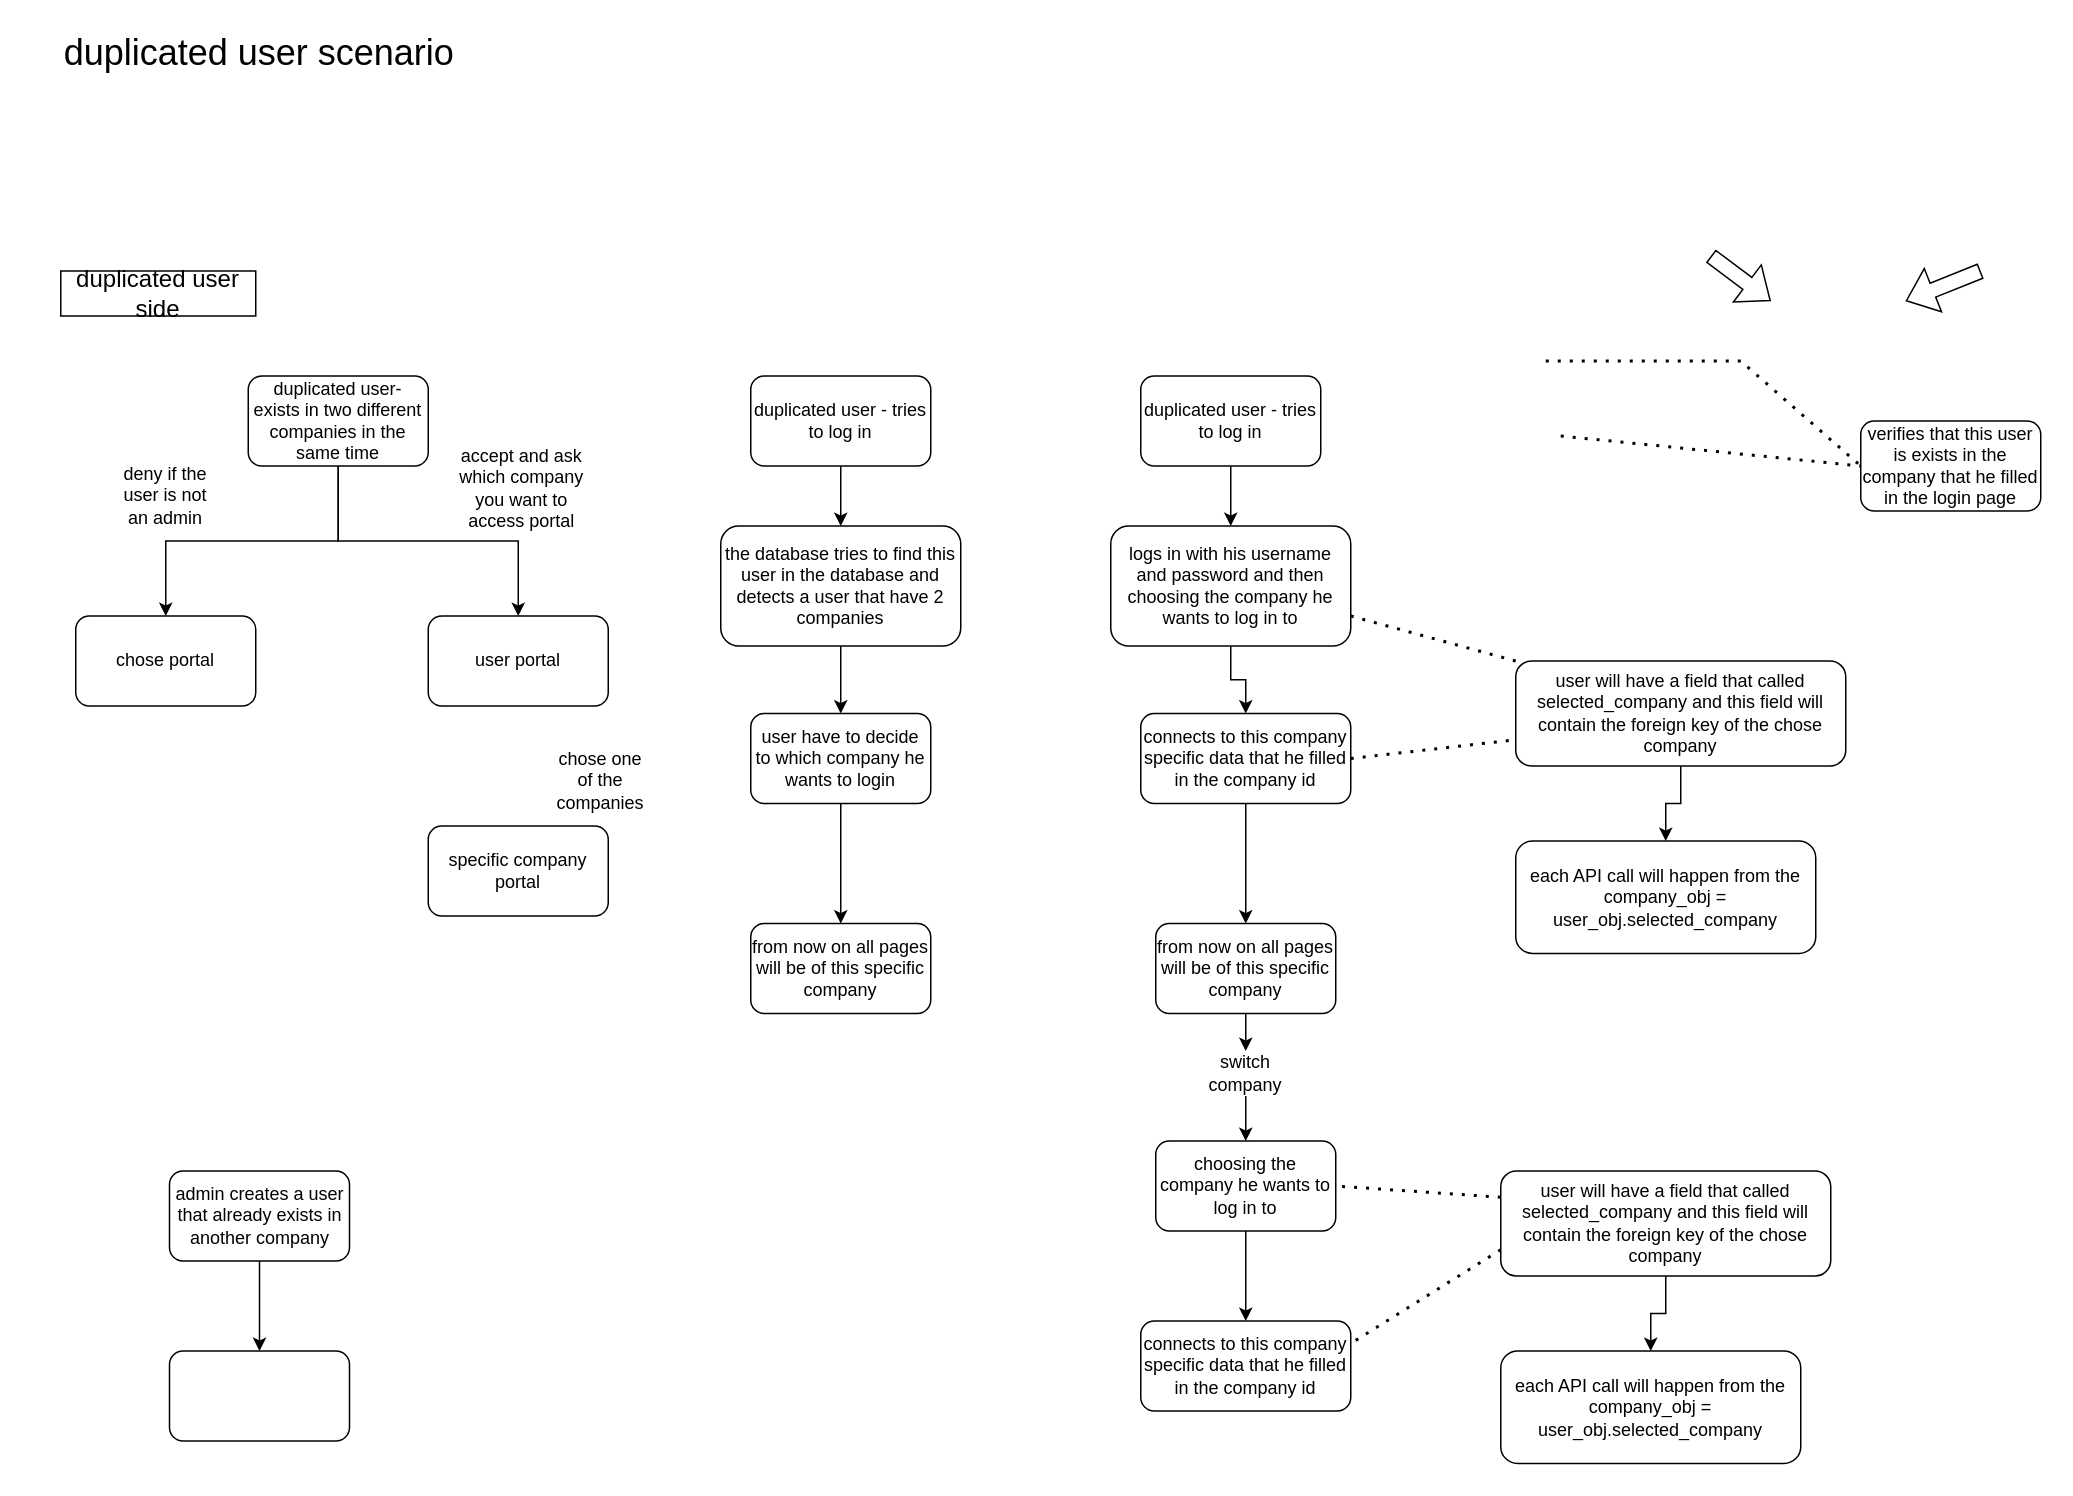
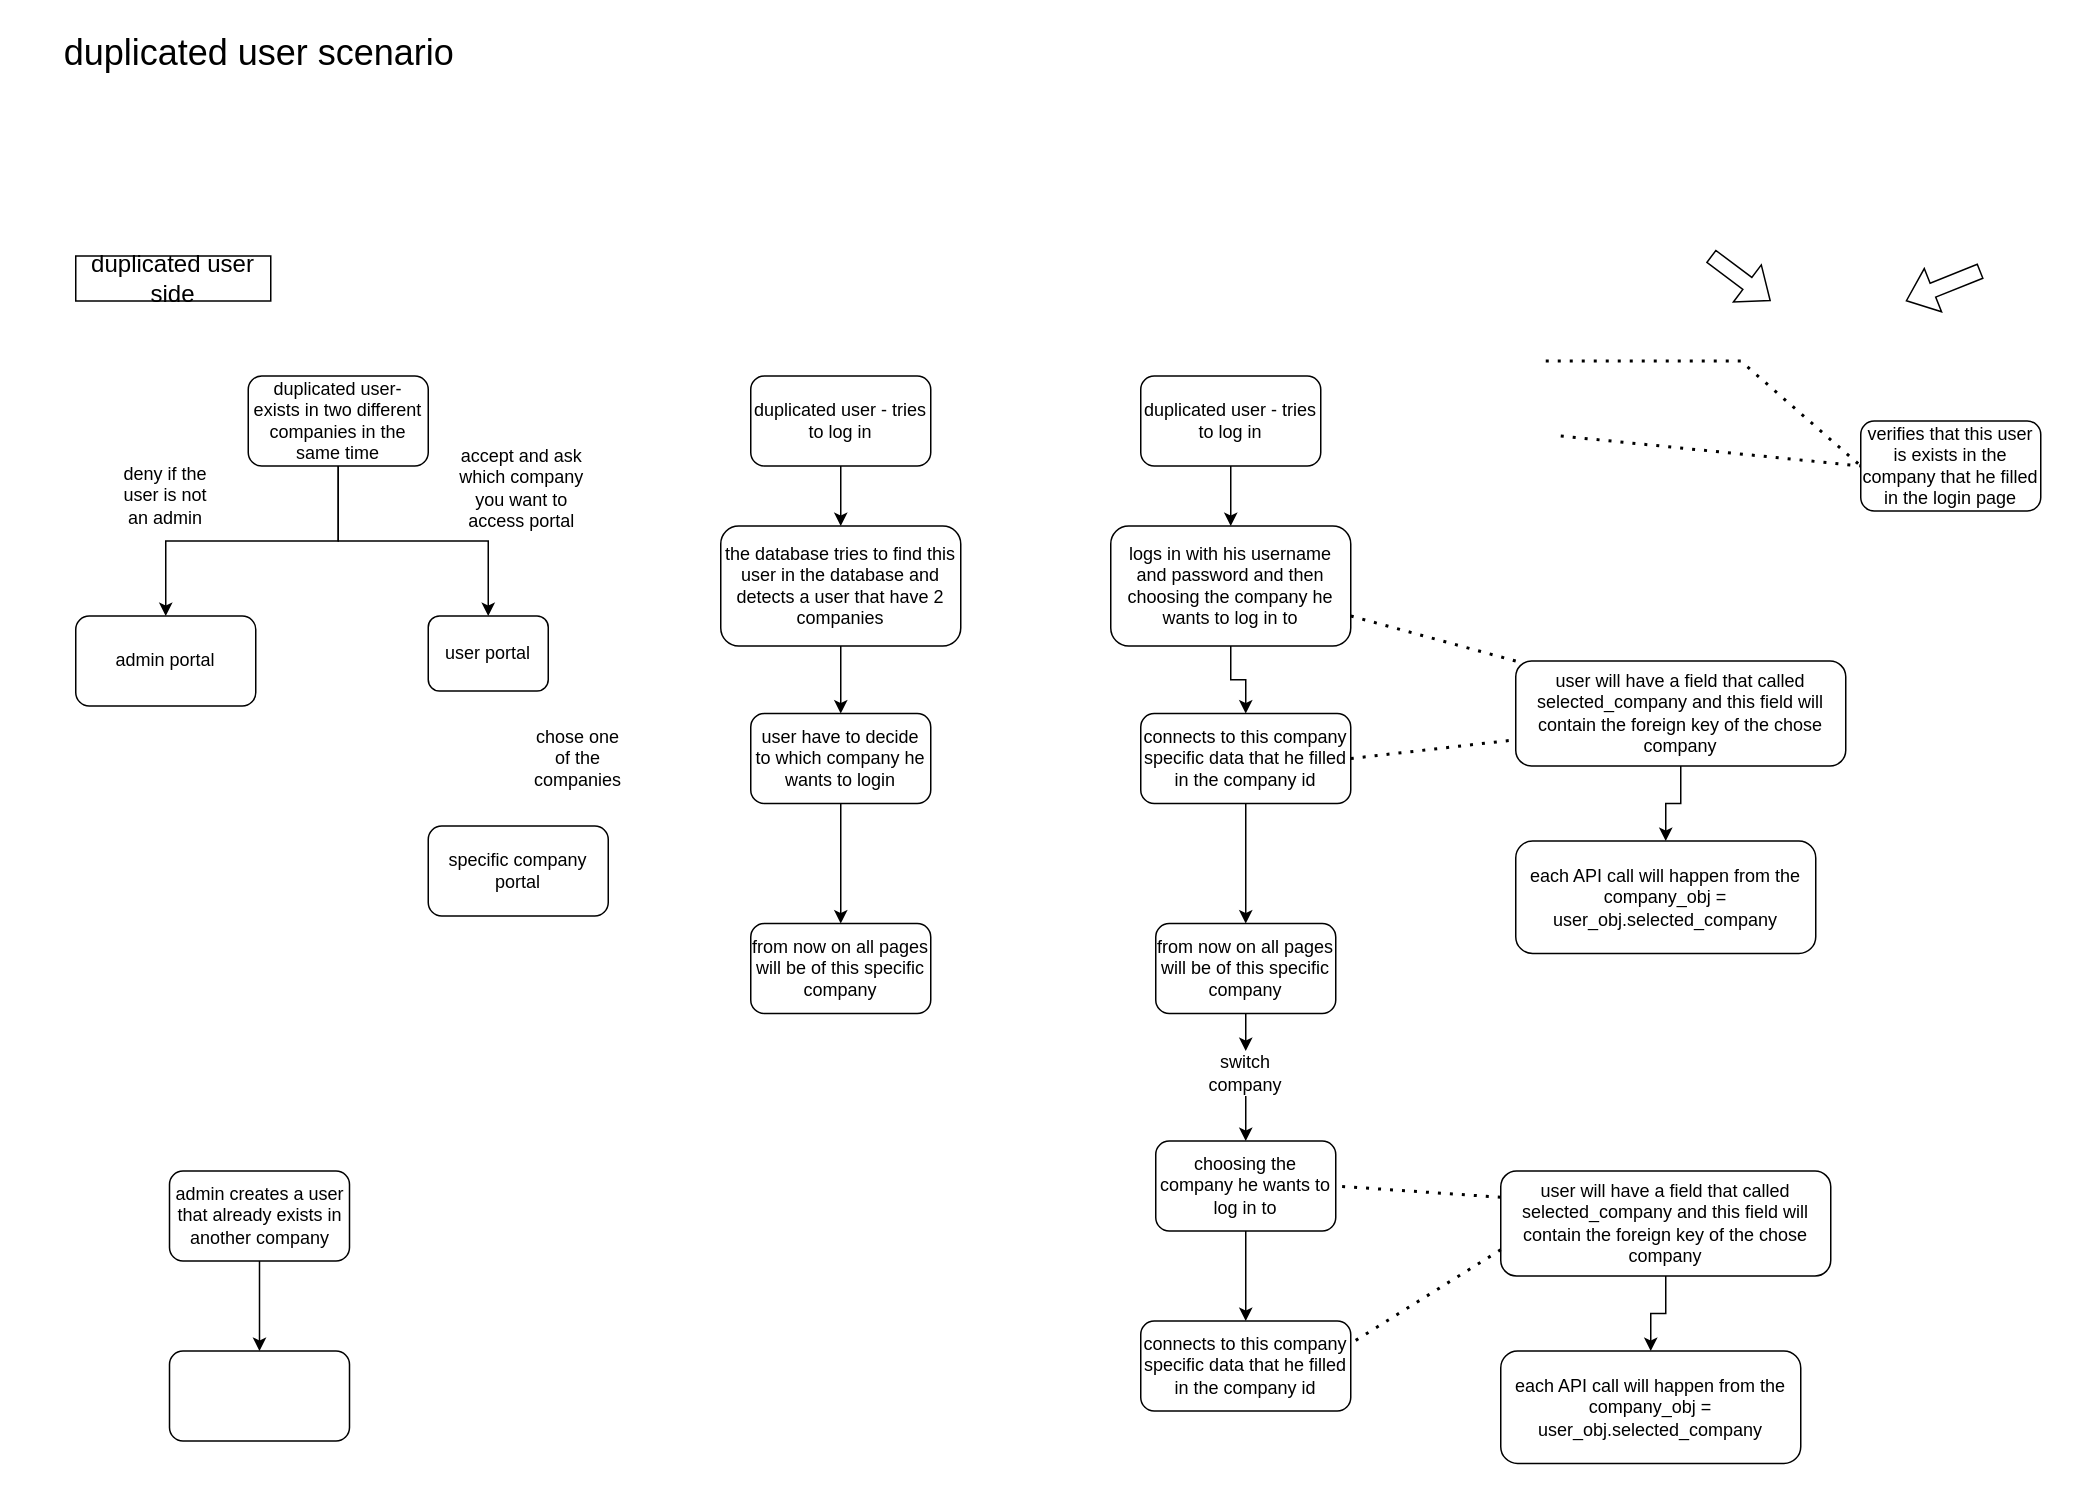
(158, 293) -> (173, 278)
(166, 661) -> (166, 661)
(518, 661) -> (488, 653)
(601, 781) -> (578, 758)
